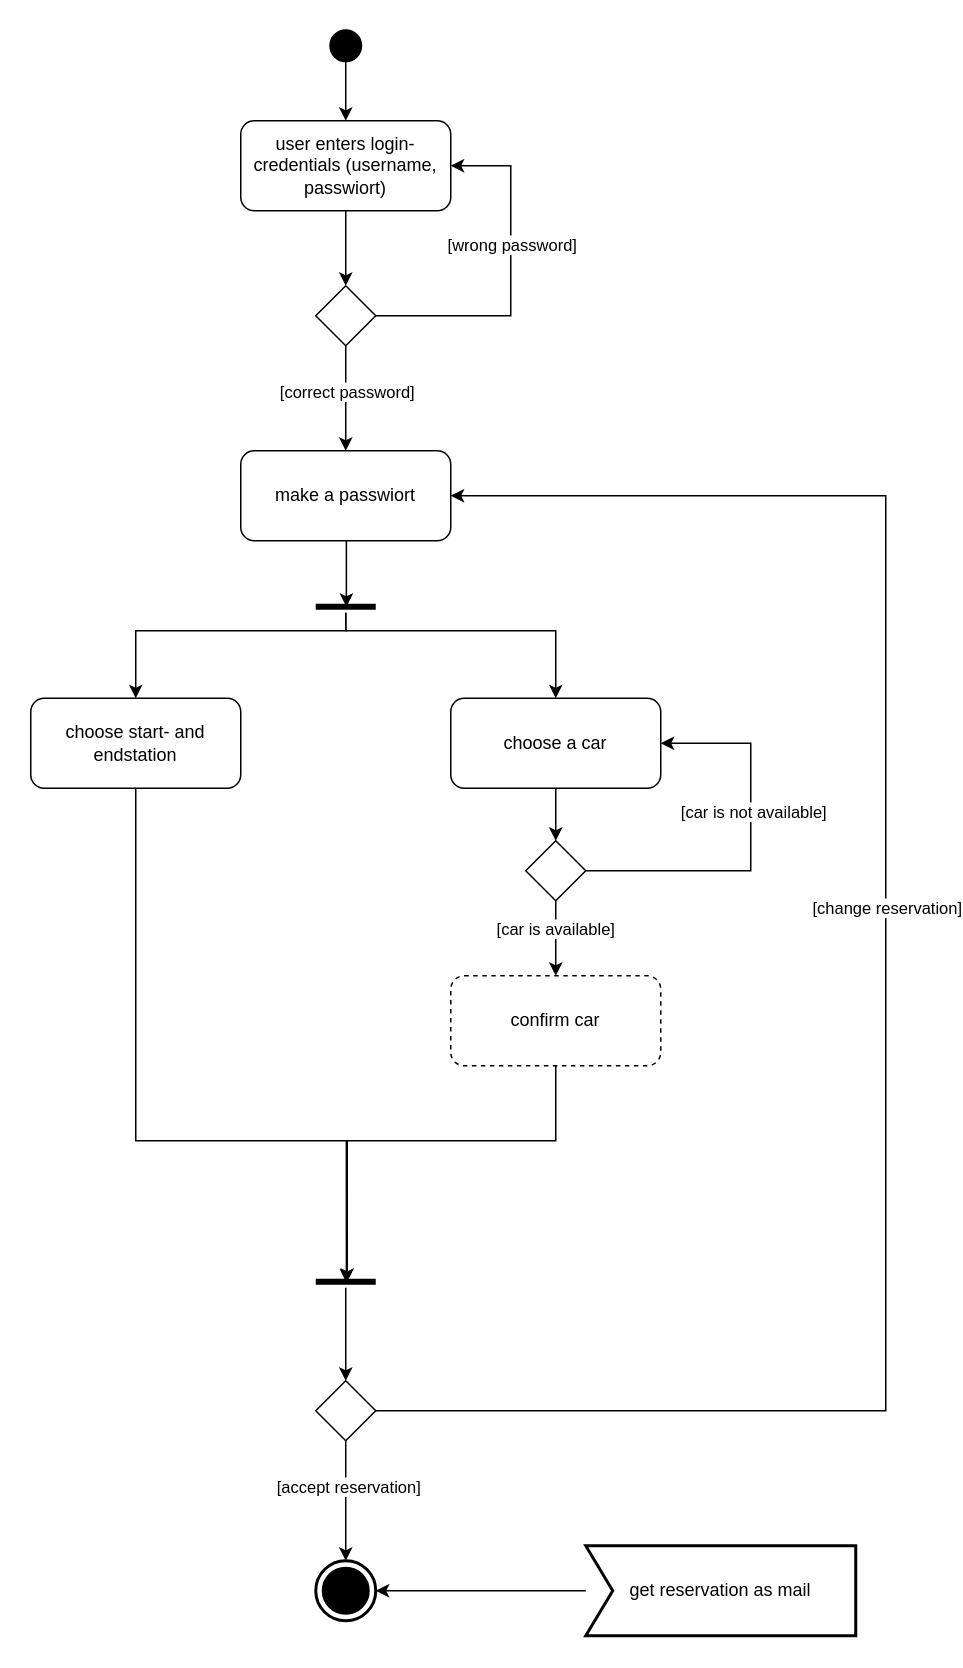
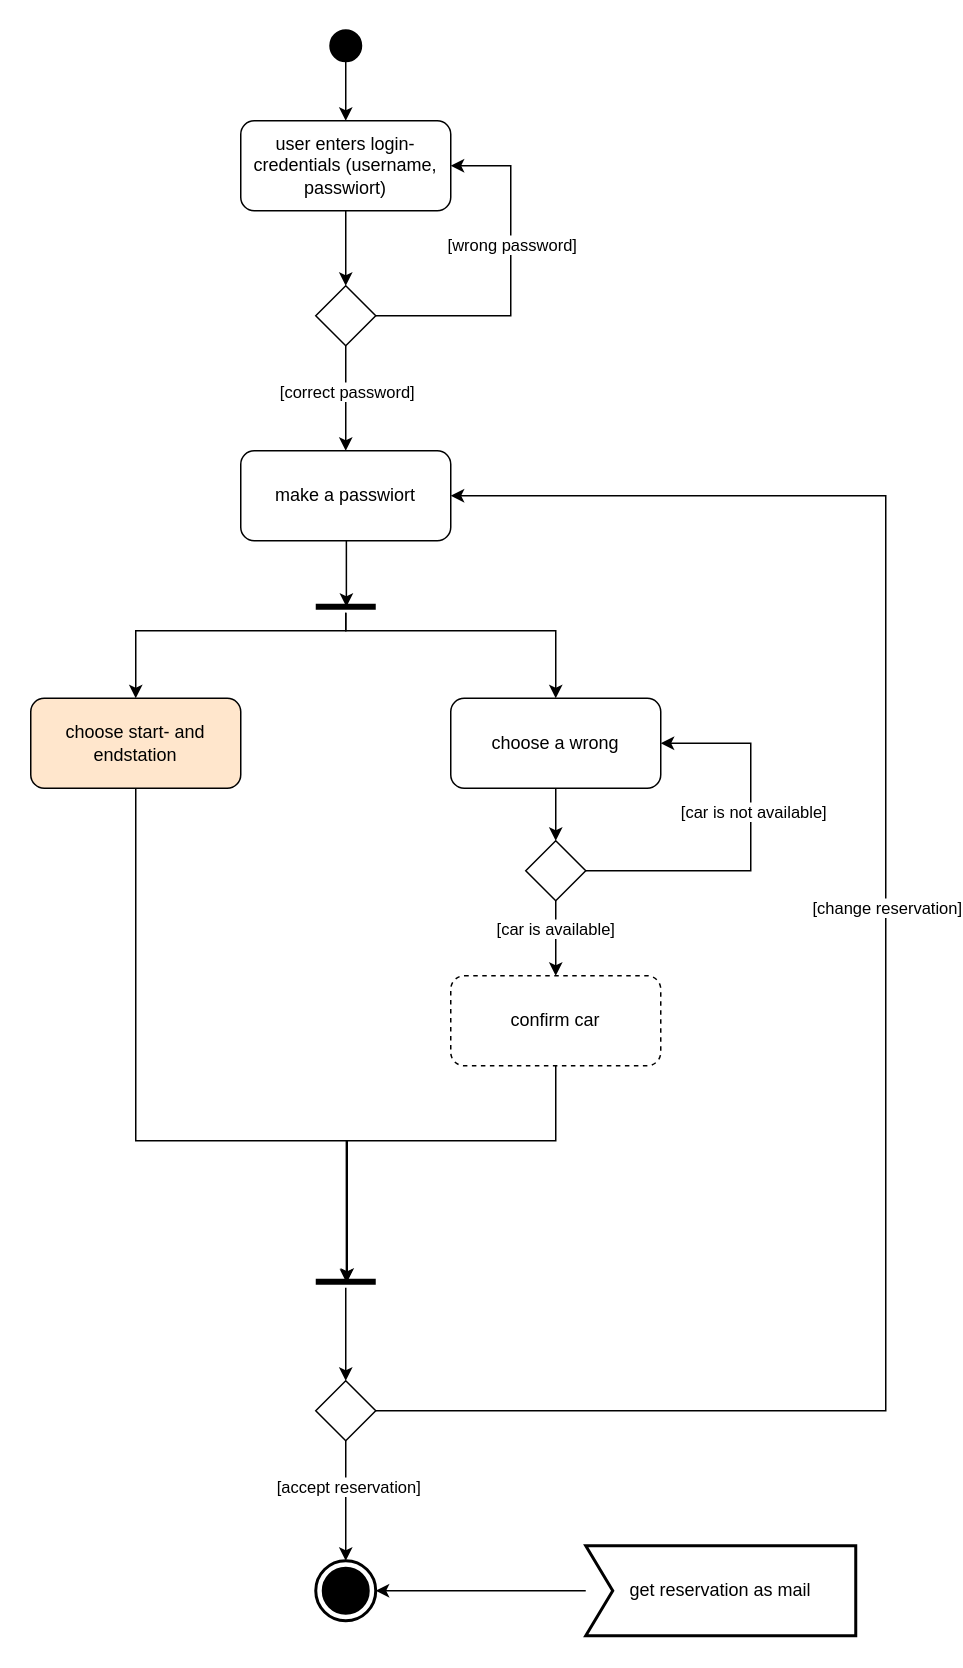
(136, 743) -> (136, 743)
(556, 743) -> (556, 743)
